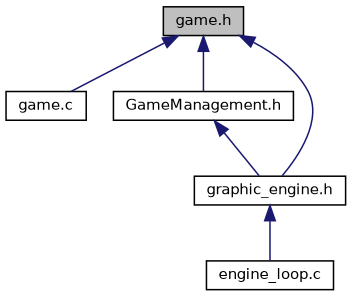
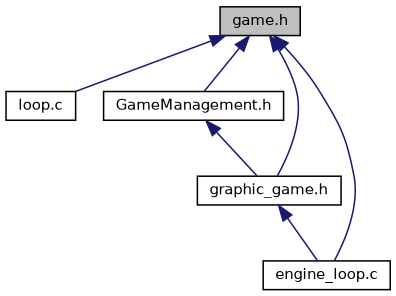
(46, 106) -> (41, 106)
none -> (347, 147)
(270, 191) -> (269, 191)
